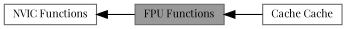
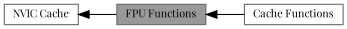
(50, 14) -> (41, 14)
(302, 14) -> (294, 14)
